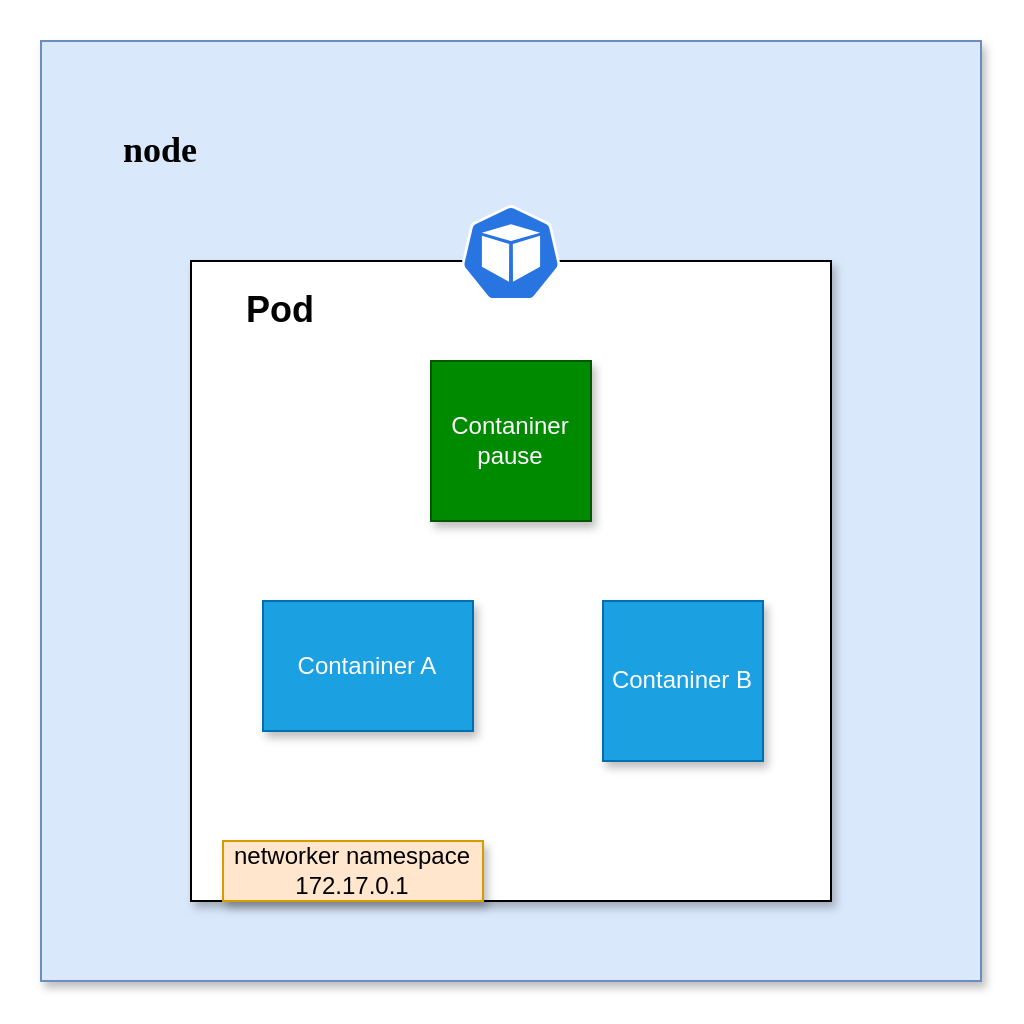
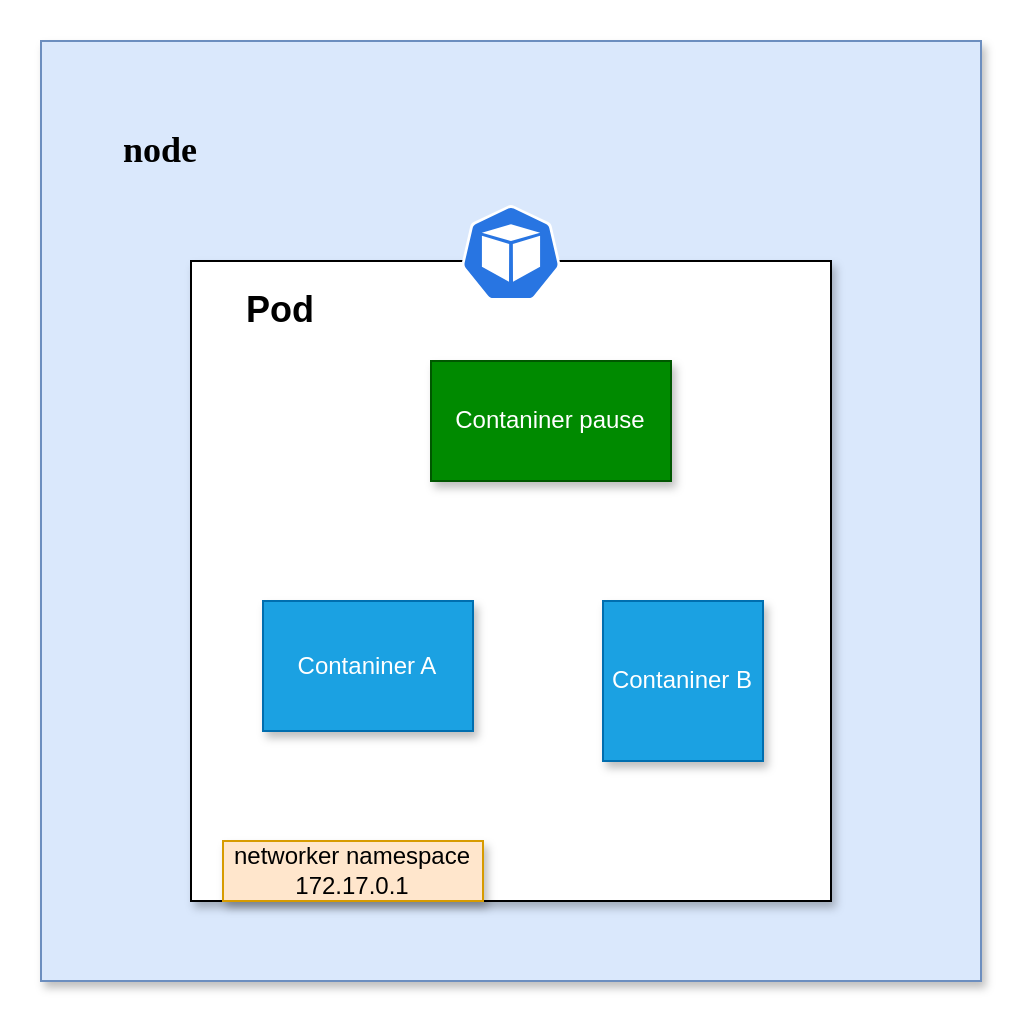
(511, 441) -> (551, 421)
